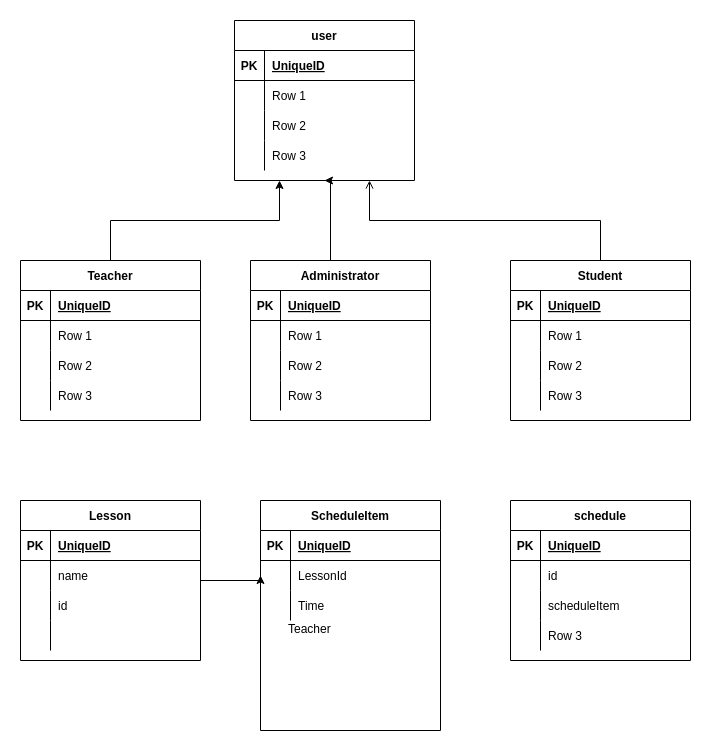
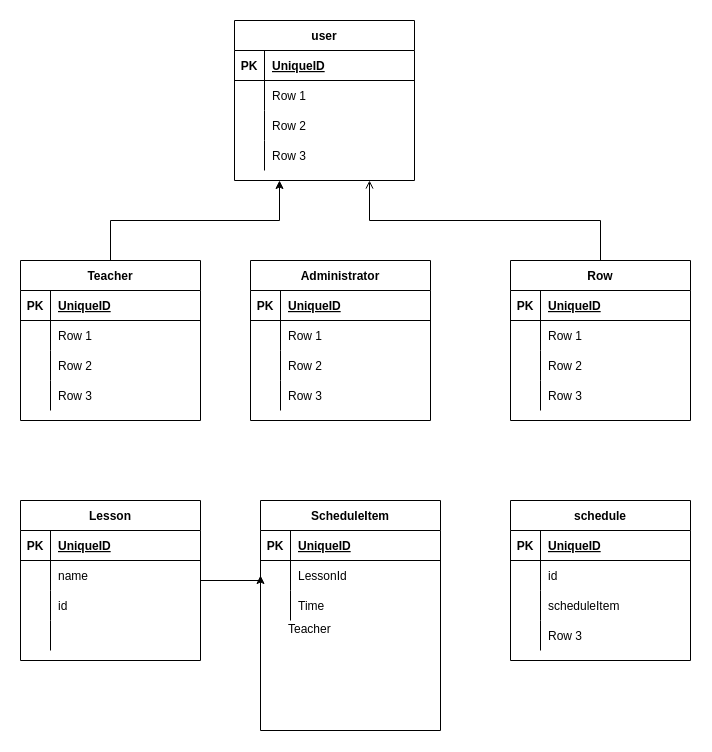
(331, 222) -> none
(600, 276) -> (600, 276)
